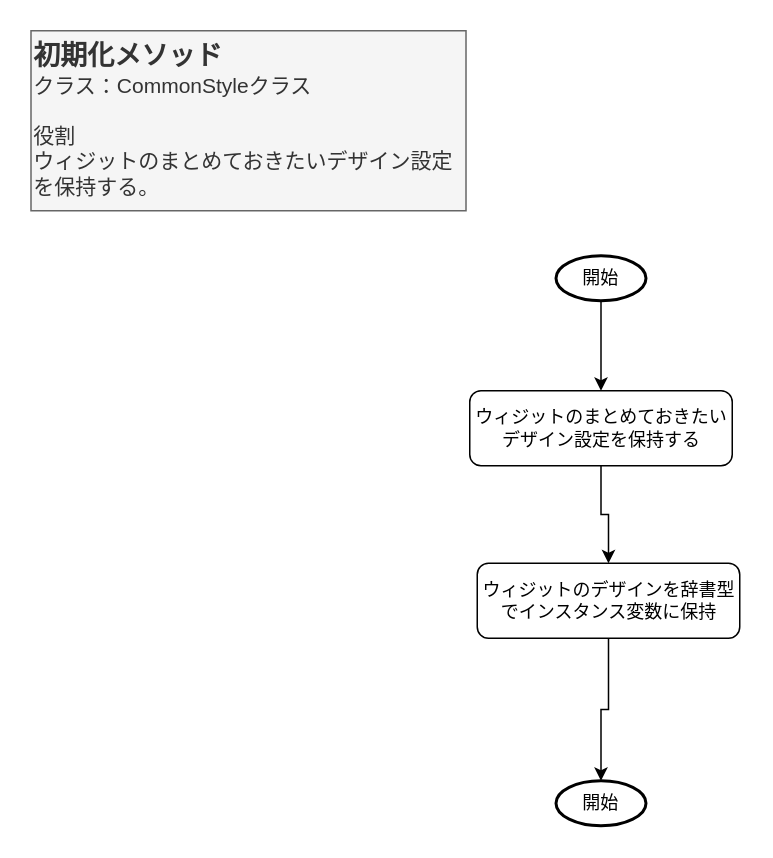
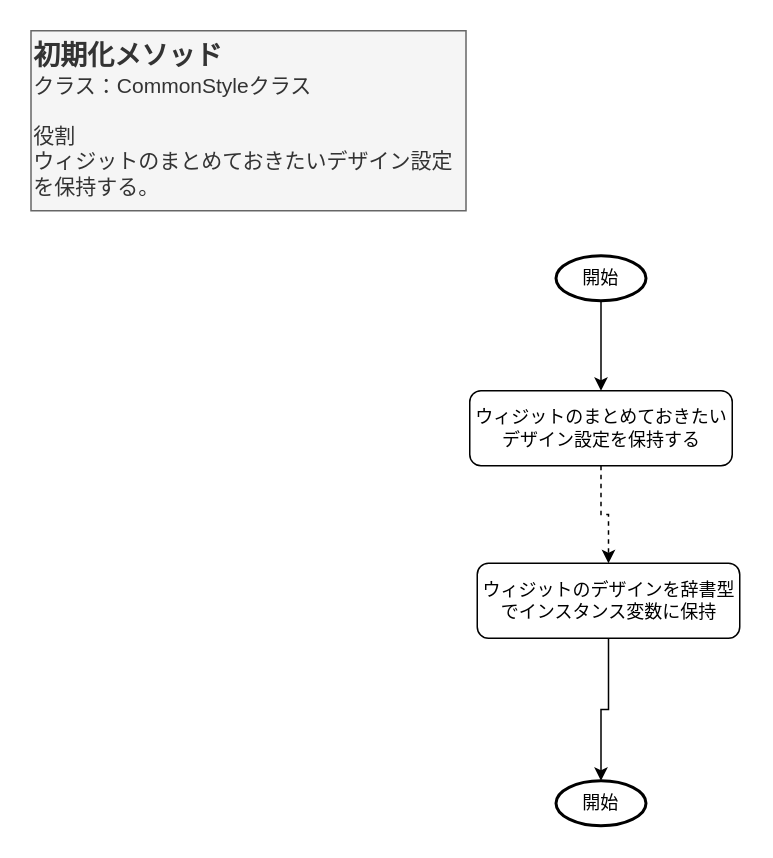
(601, 511) -> (601, 511)
